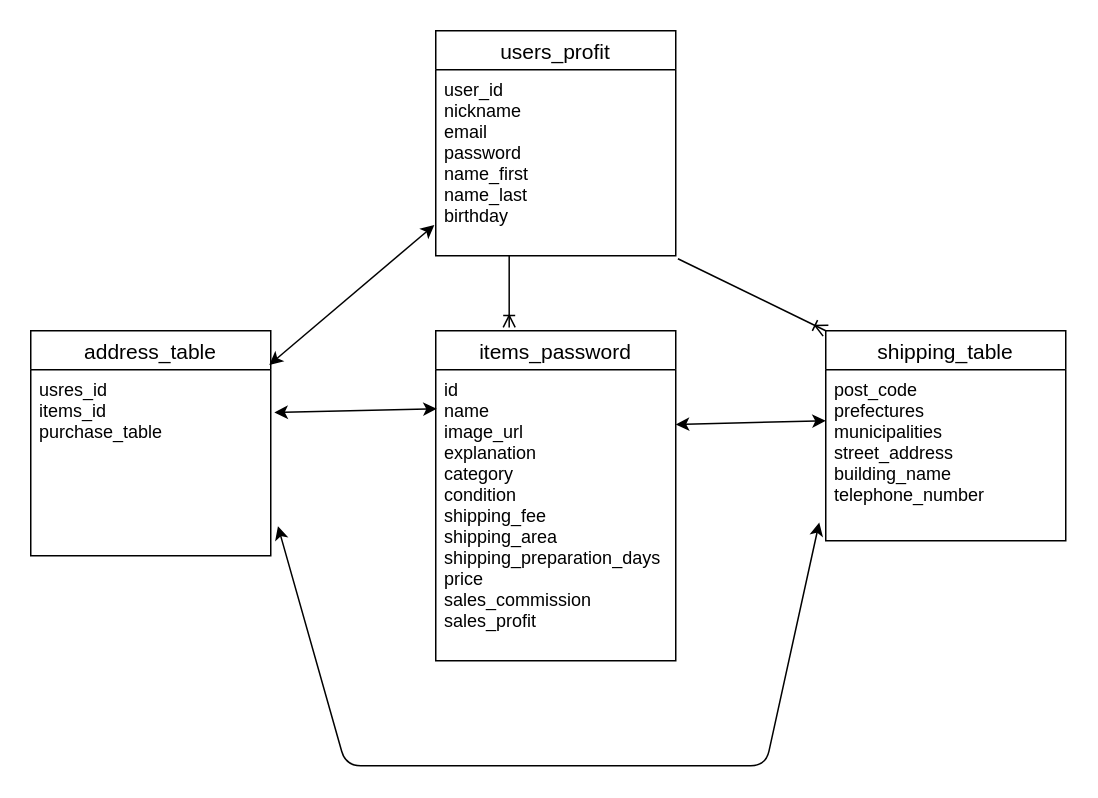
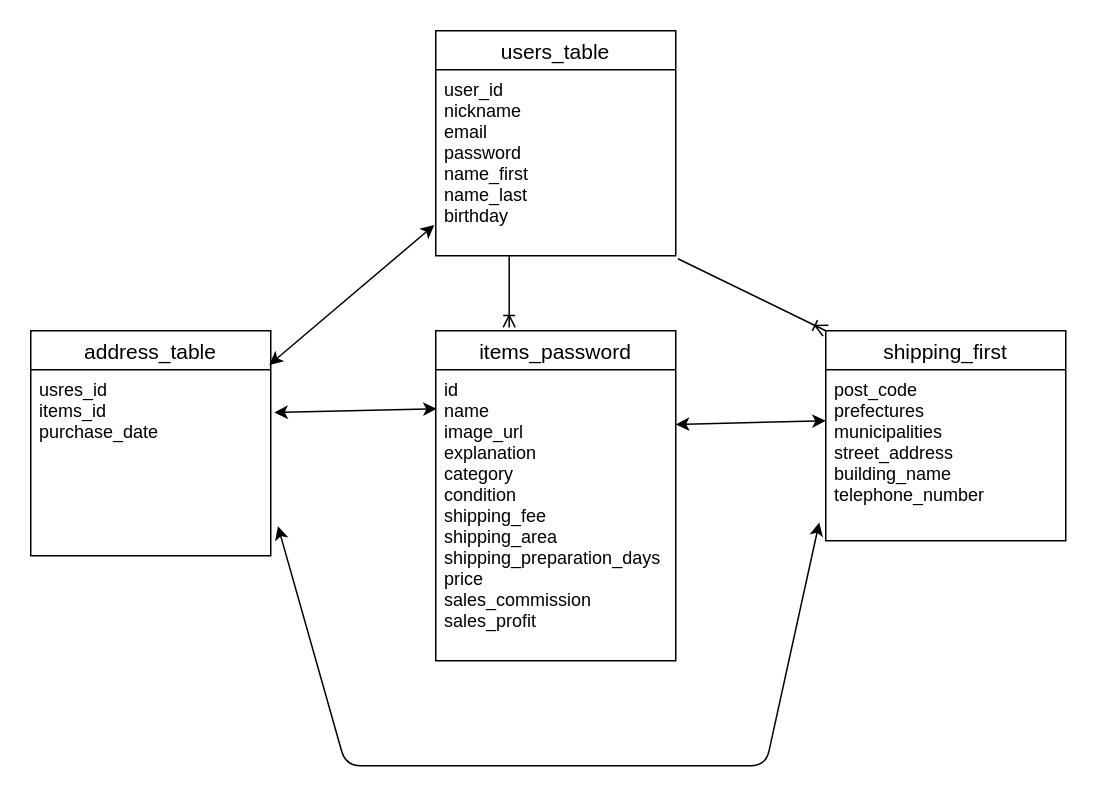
(555, 52) -> (555, 52)
(945, 352) -> (945, 352)
(77, 390) -> (77, 390)
